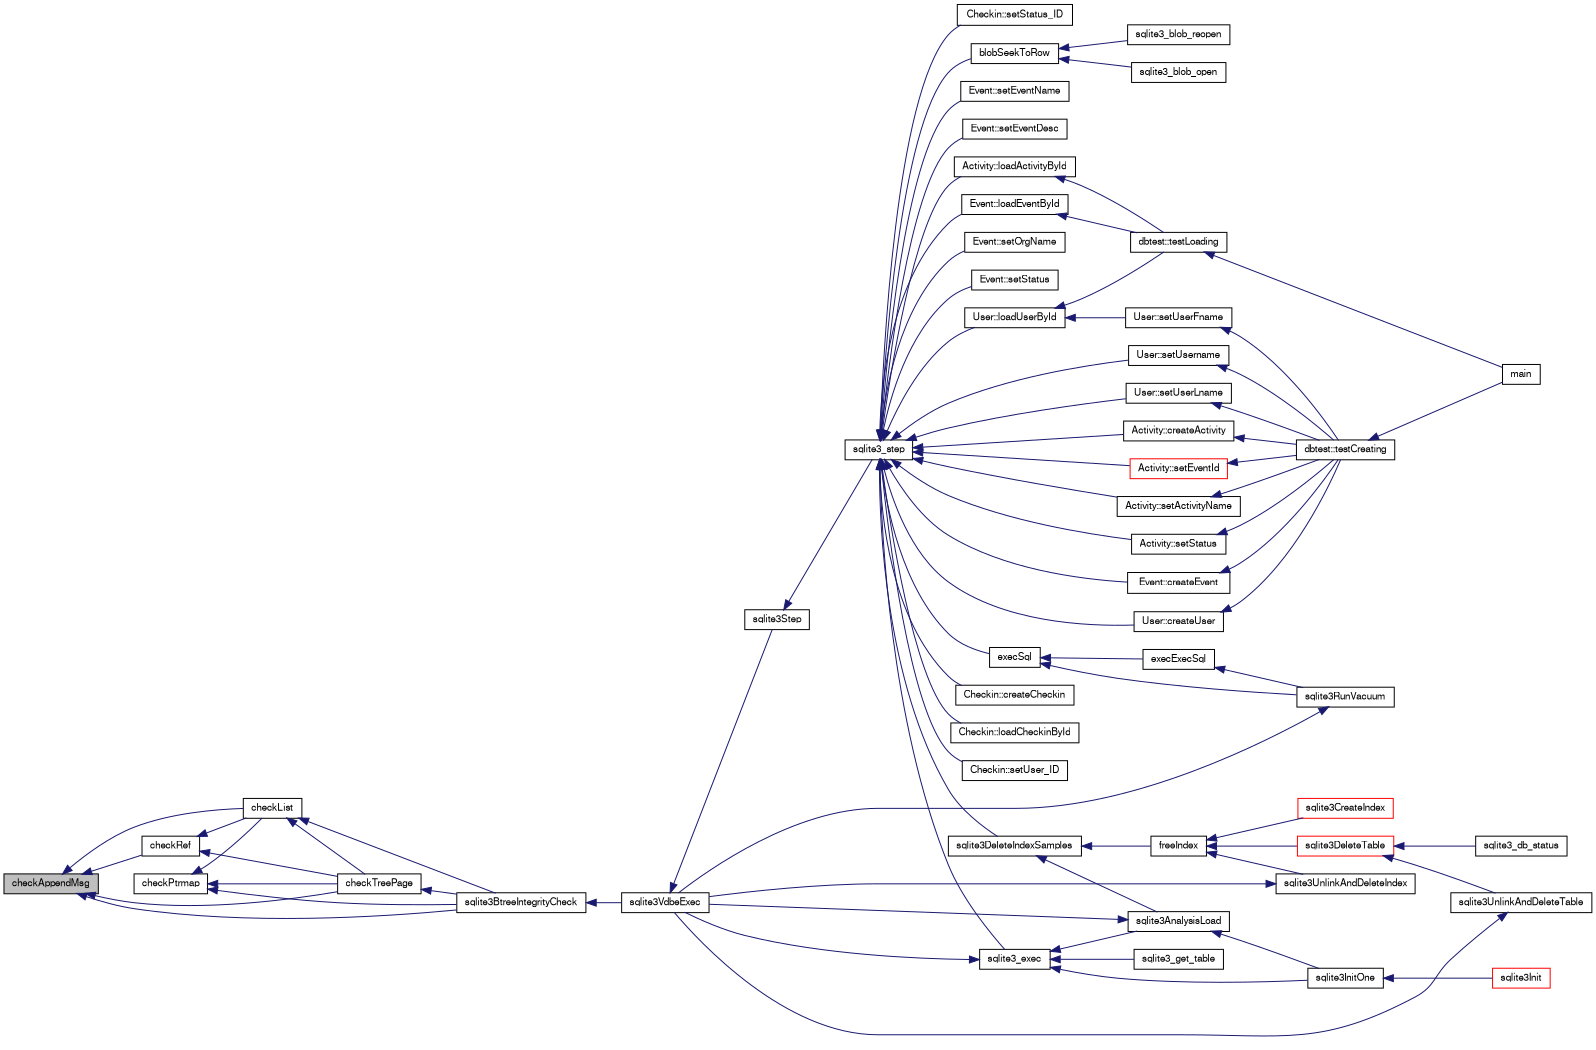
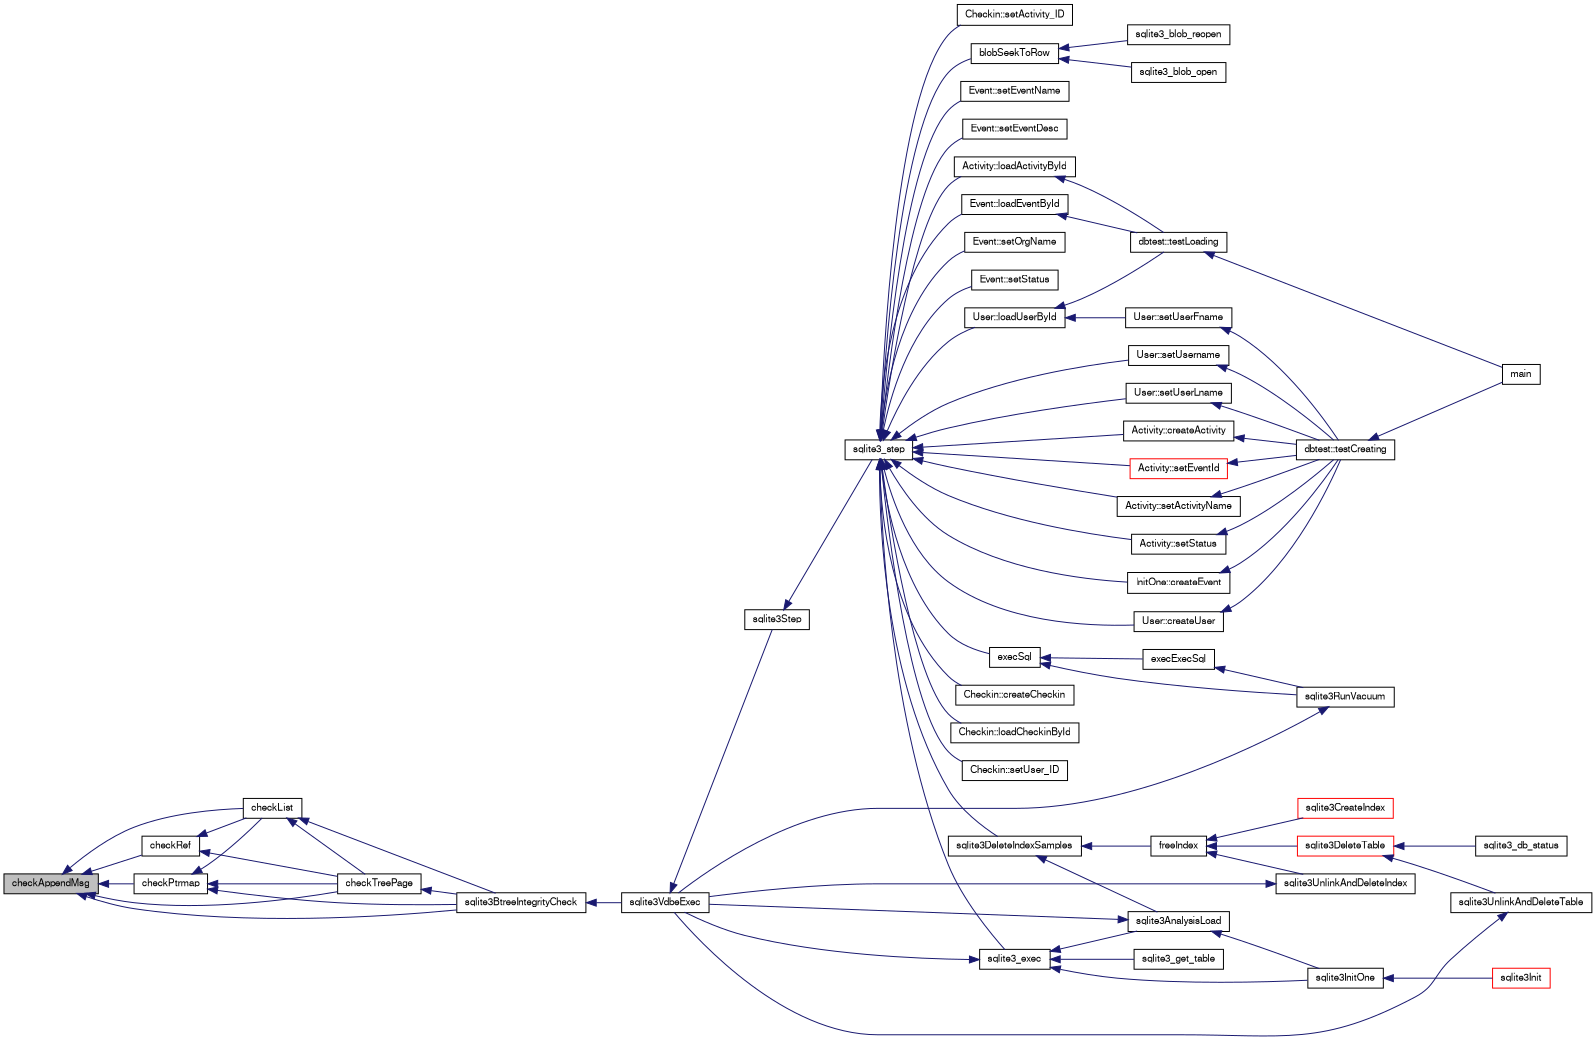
(1015, 15) -> (1015, 15)
(1179, 583) -> (1179, 583)
none -> (121, 884)
